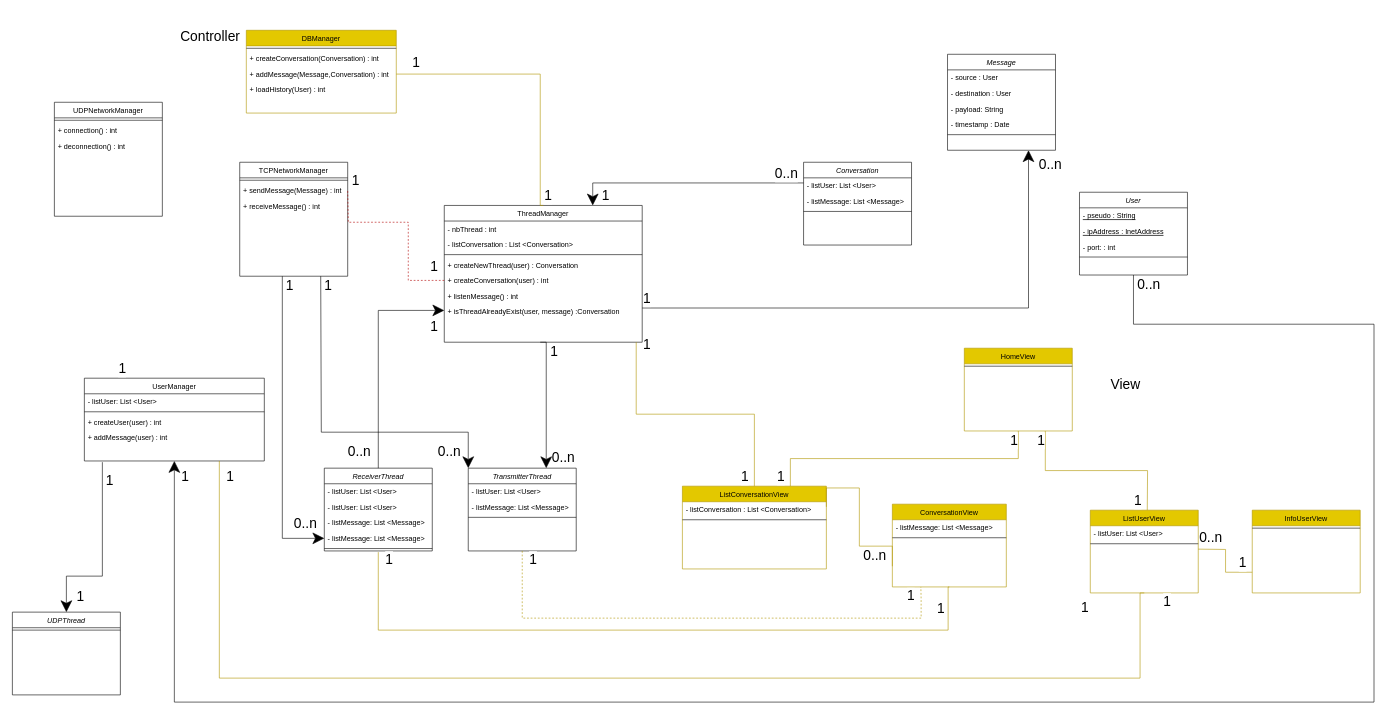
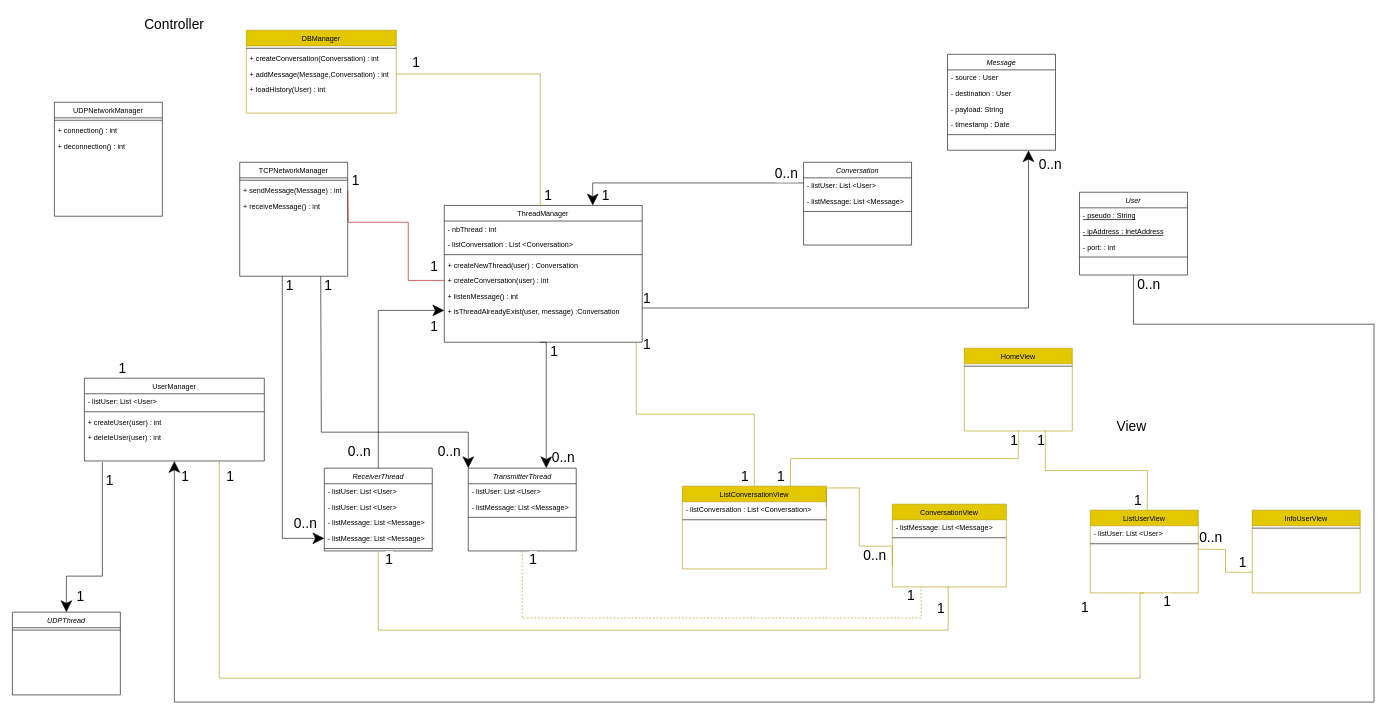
(210, 36) -> (174, 24)
(408, 239) -> (408, 239)
(1126, 384) -> (1132, 426)
(131, 438) -> (130, 438)
